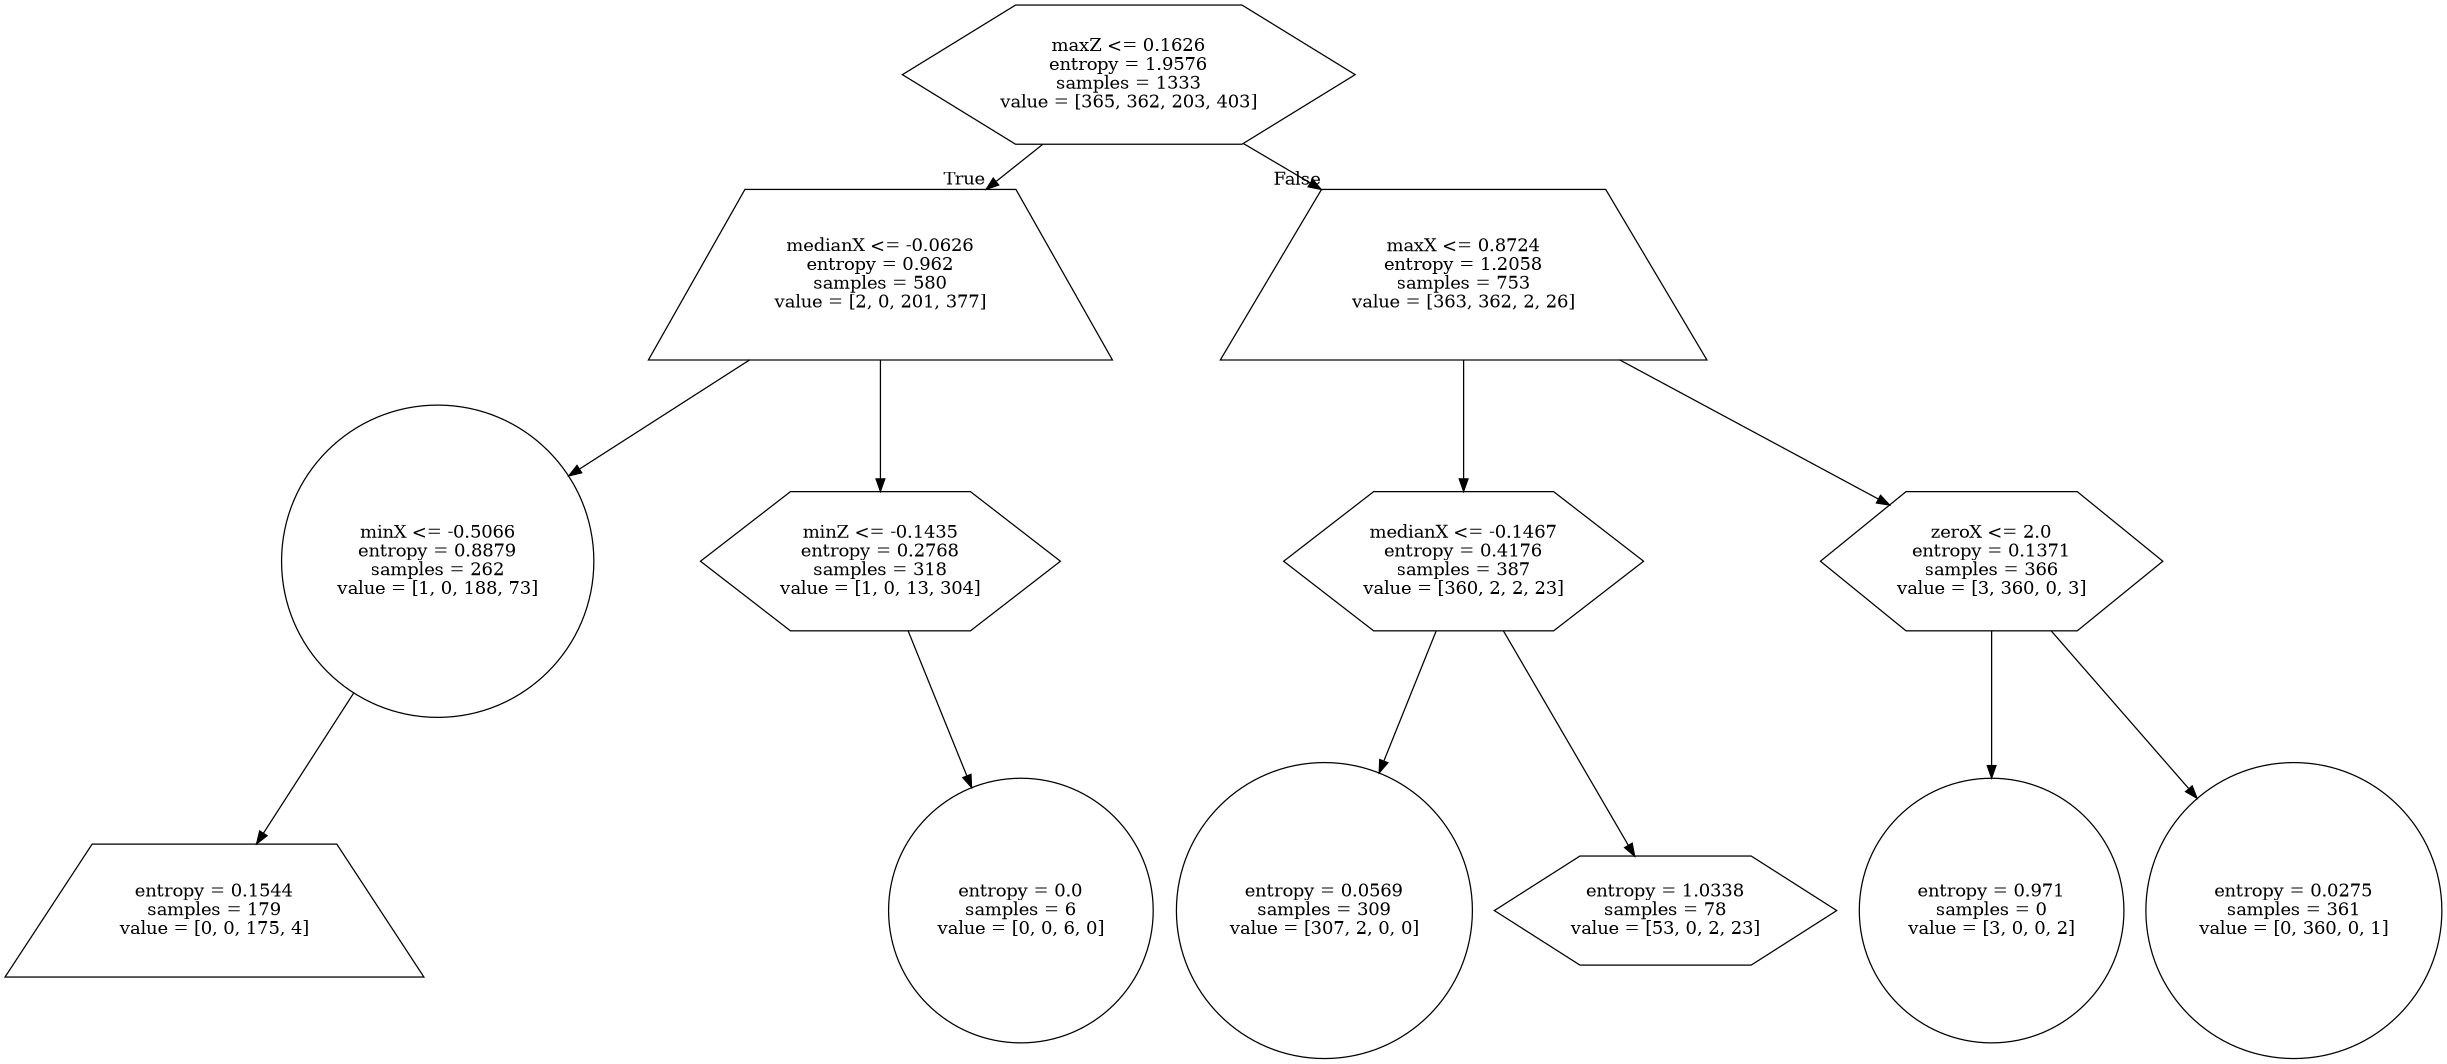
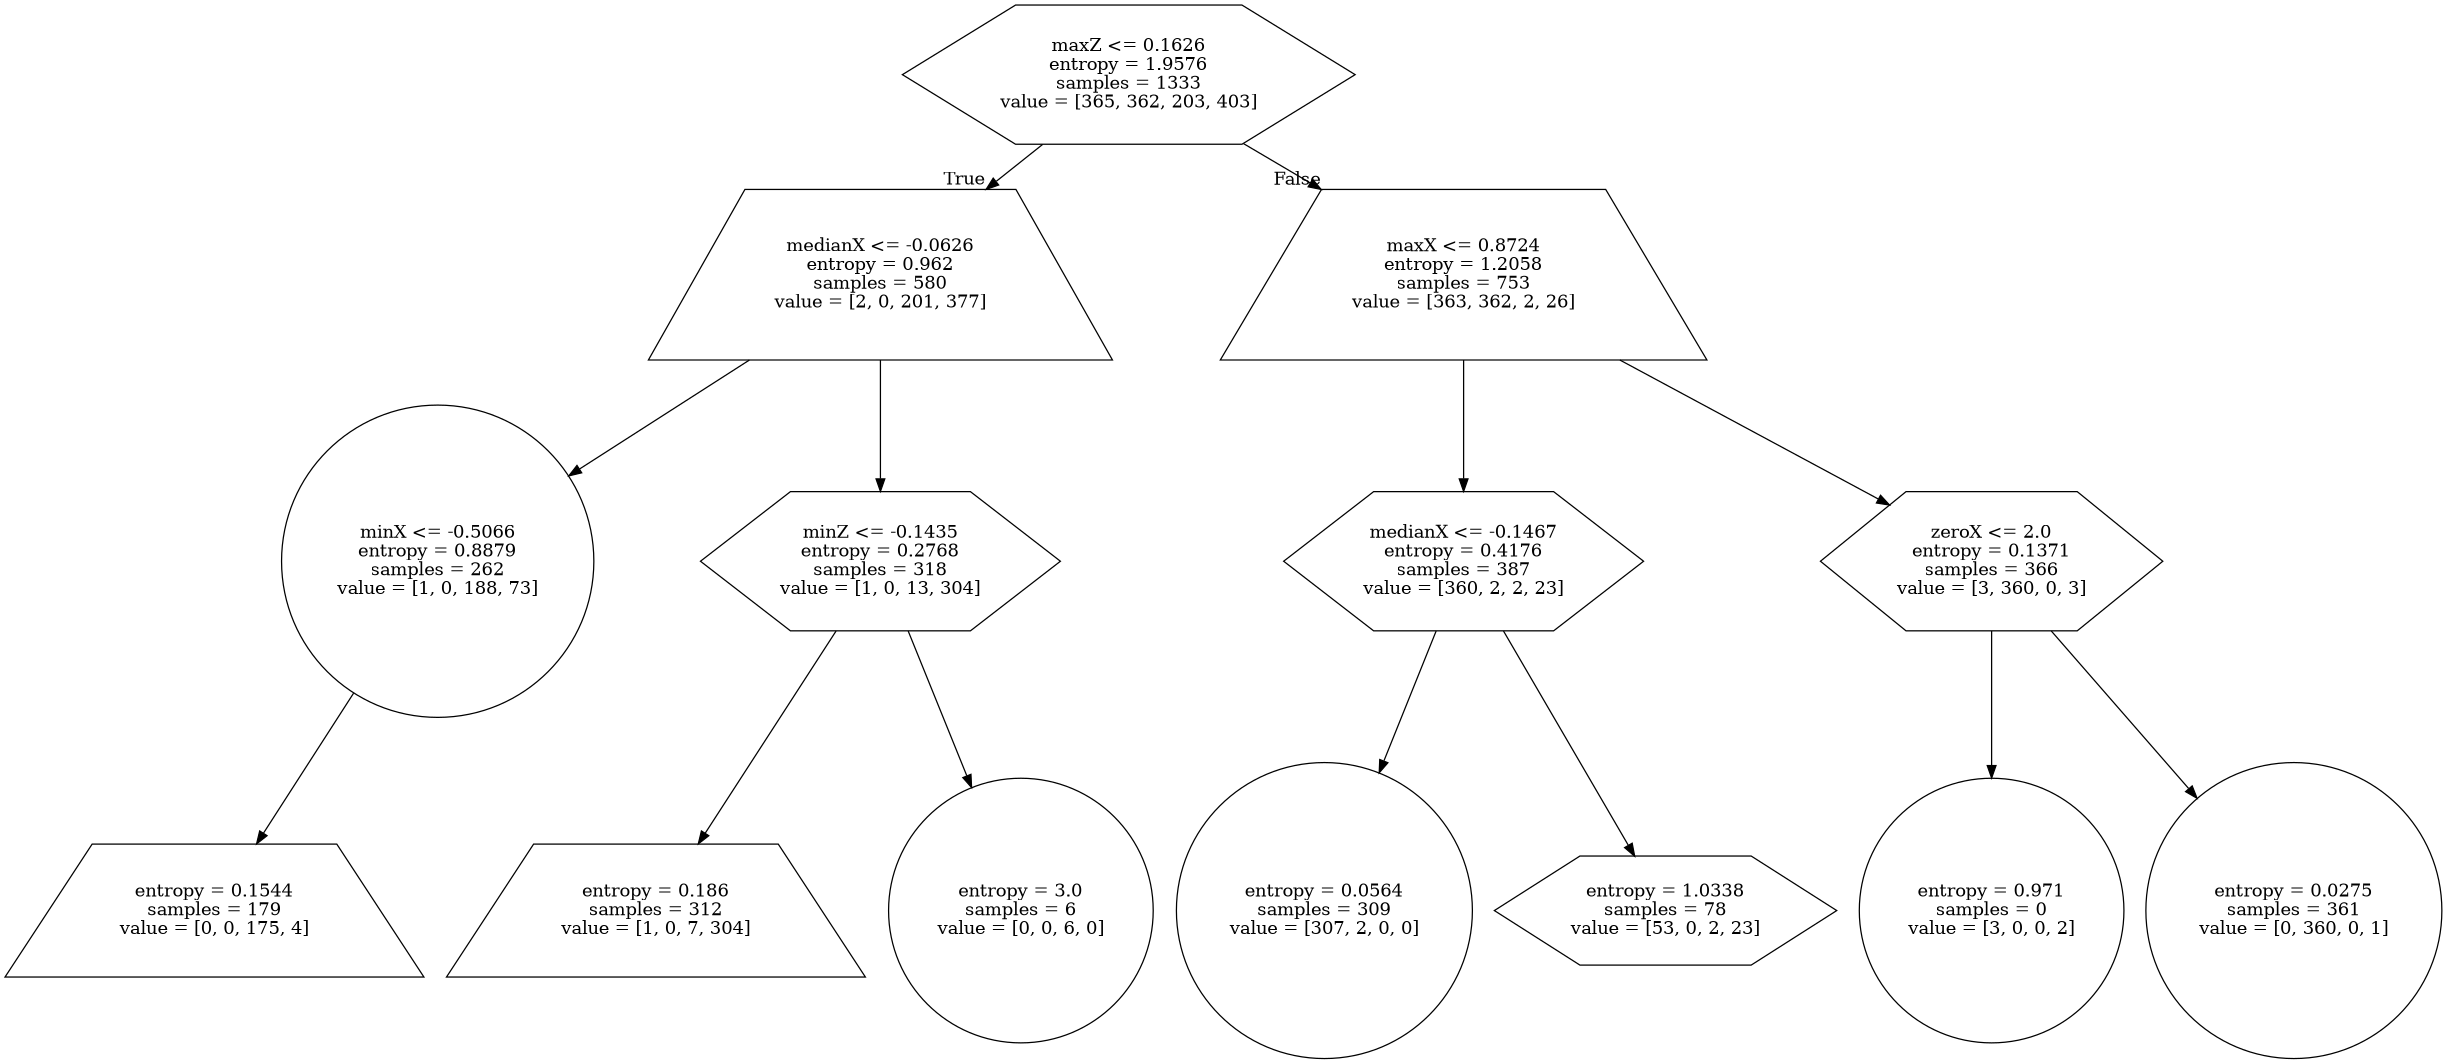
none -> (656, 911)
(1021, 911) -> (1021, 911)
(1324, 911) -> (1324, 911)
